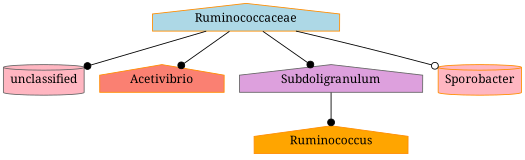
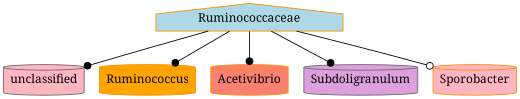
(162, 80) -> (249, 80)
(331, 80) -> (361, 80)
(331, 106) -> (204, 46)
(331, 141) -> (147, 80)
